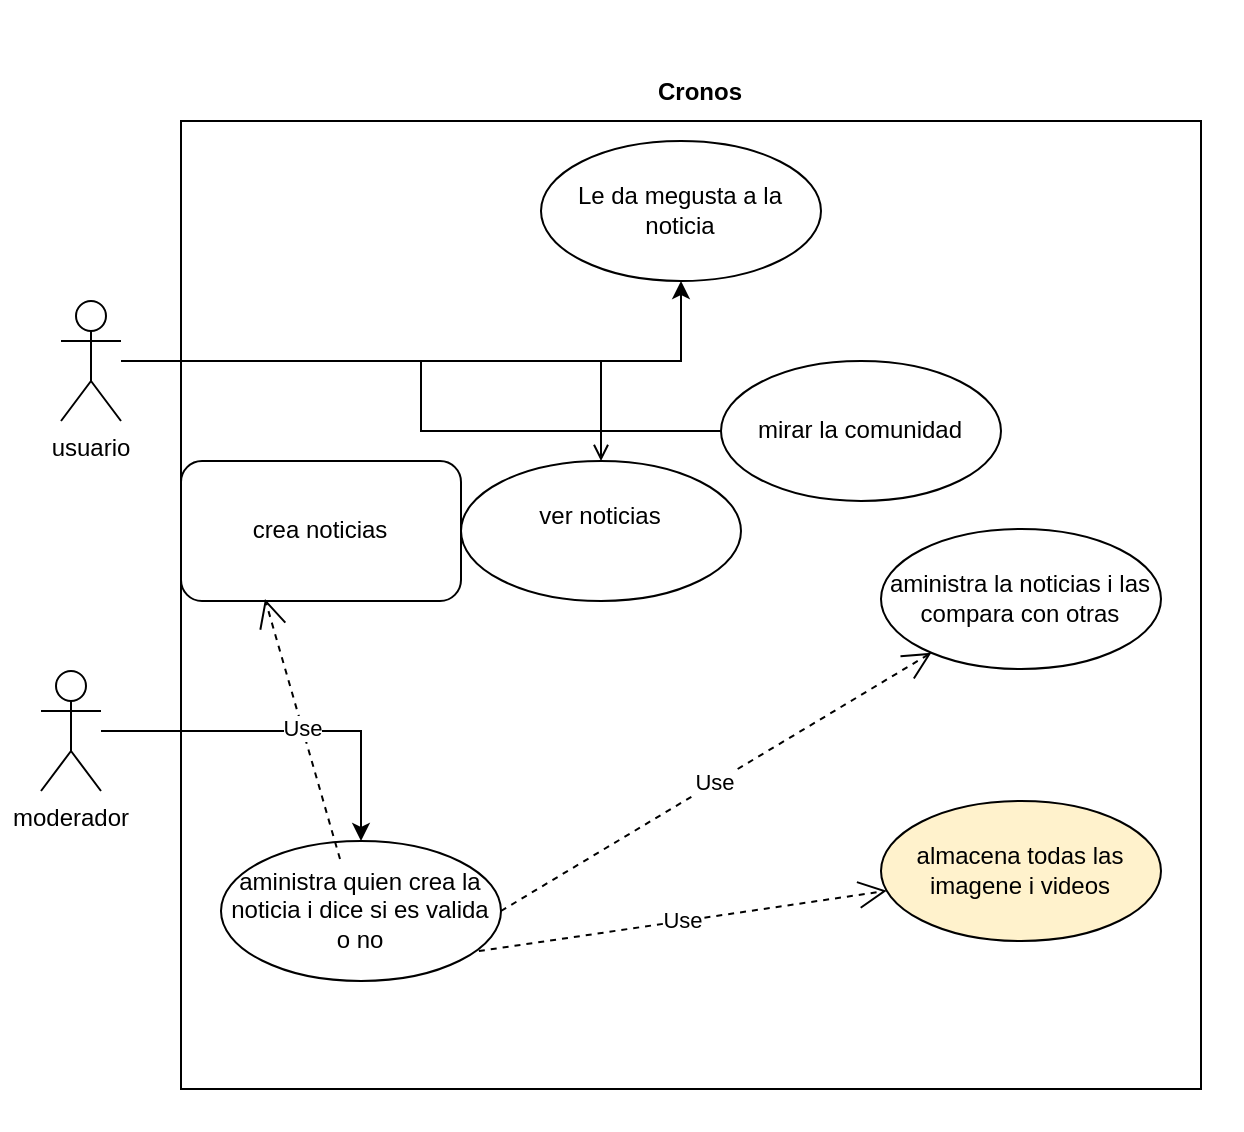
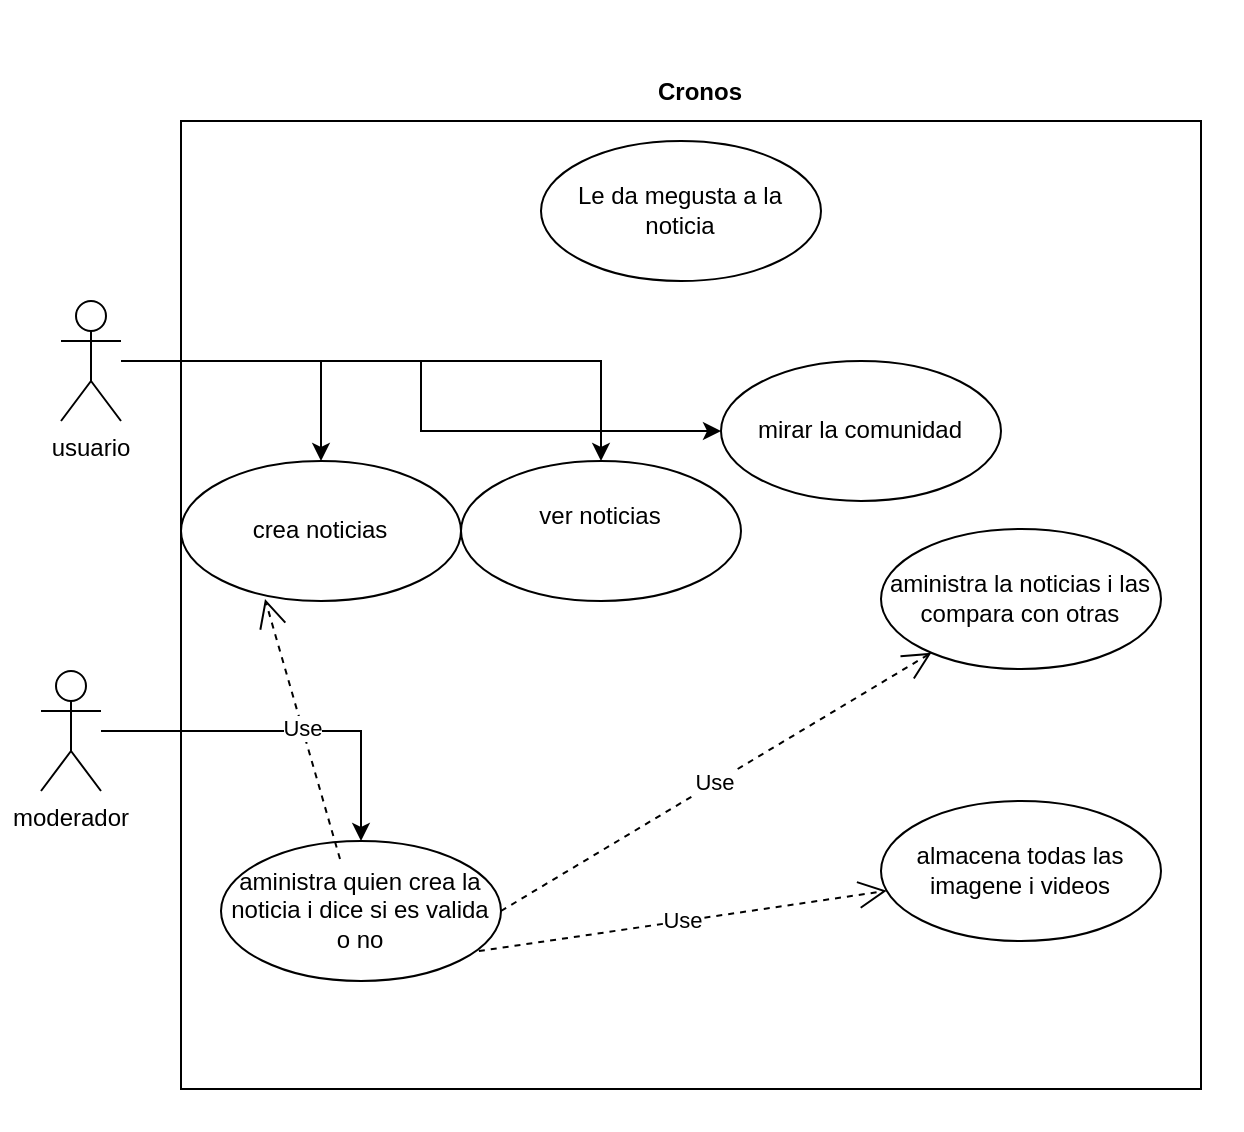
(676, 361) -> none
none -> (321, 406)
(711, 431) -> (706, 431)
(601, 448) -> (601, 446)
(321, 531) -> (321, 531)
(1021, 871) -> (1021, 871)
